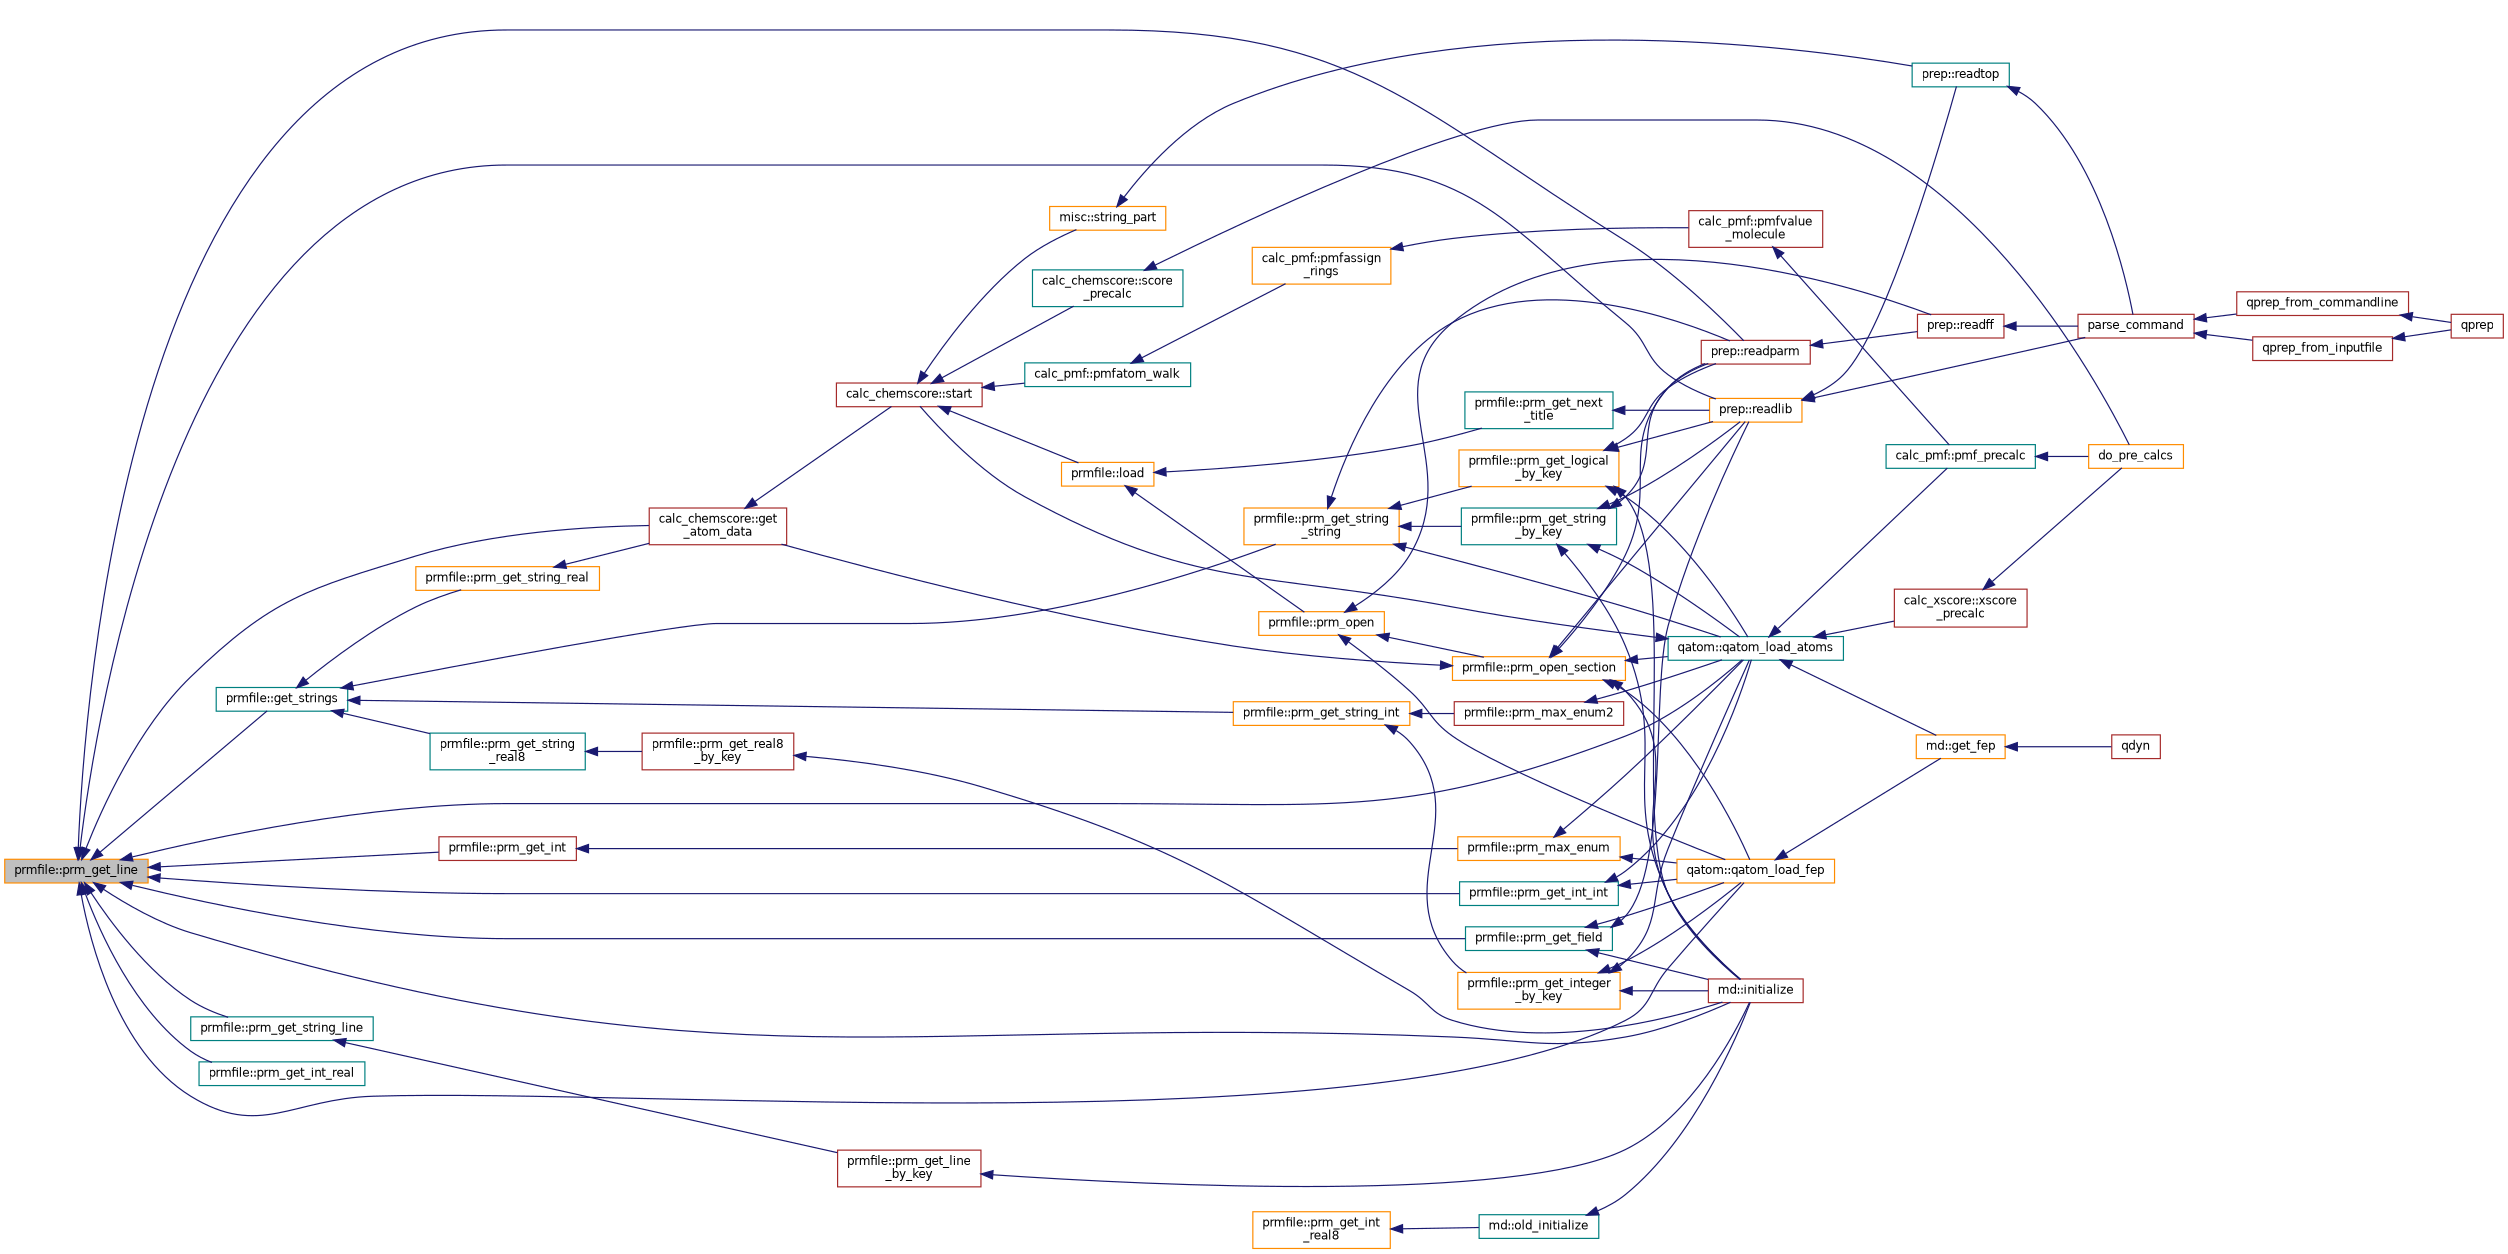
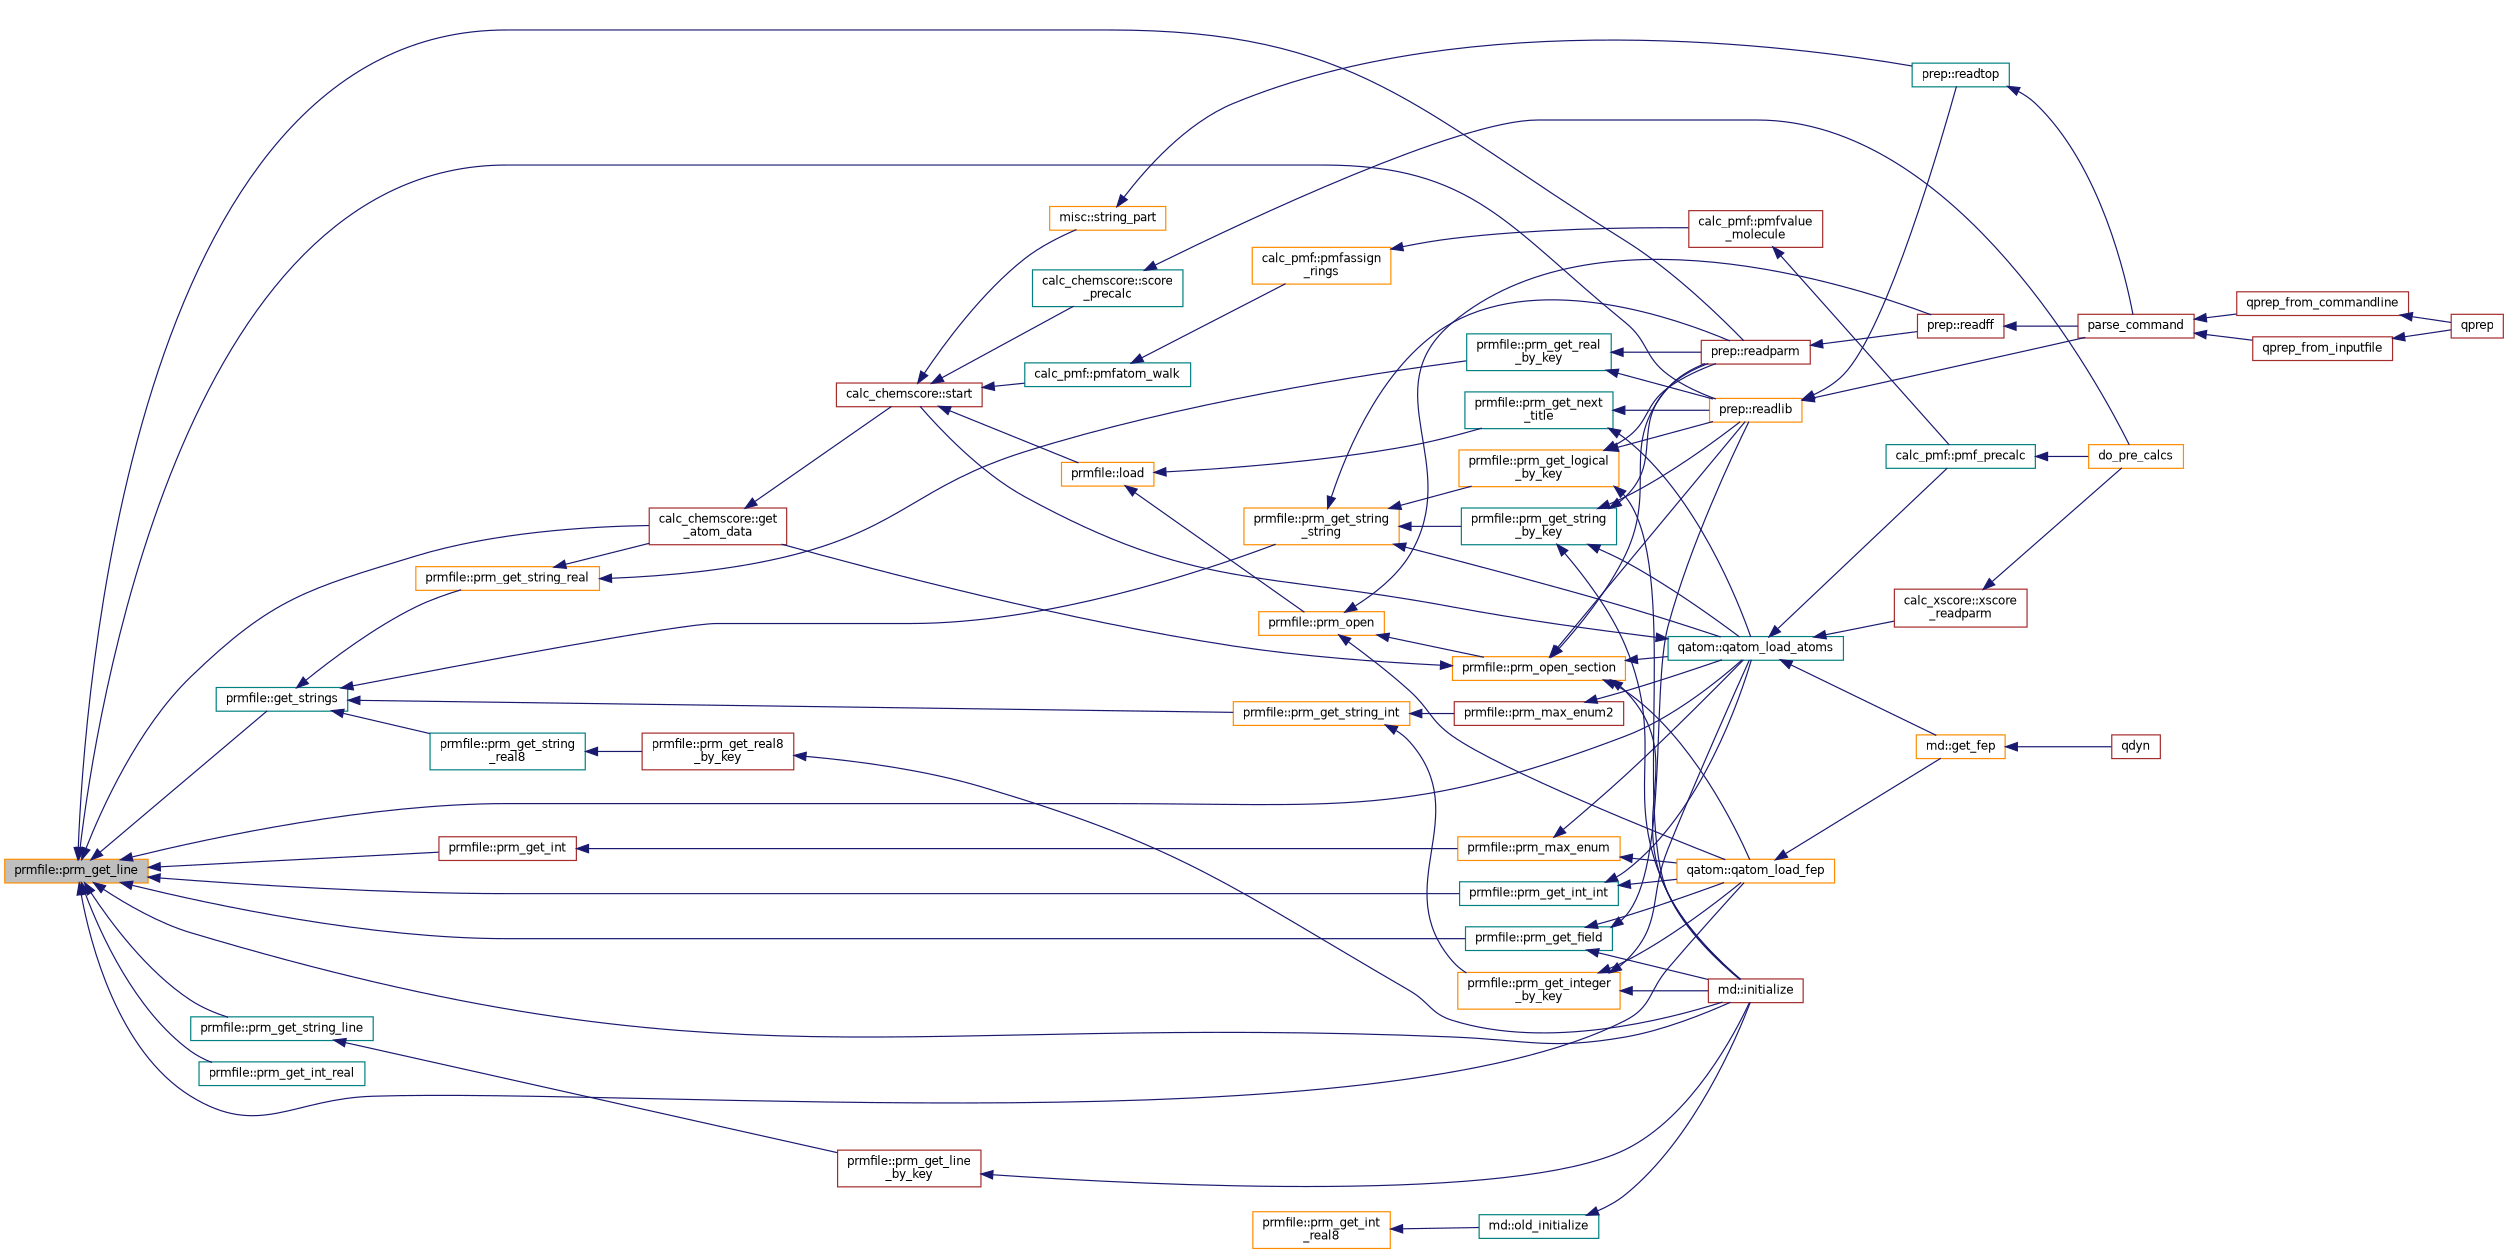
none -> (1539, 352)
(1684, 549) -> (1695, 521)
(1961, 608) -> (1961, 608)
